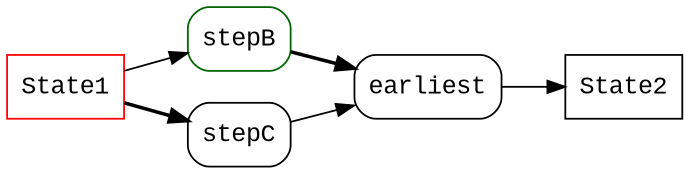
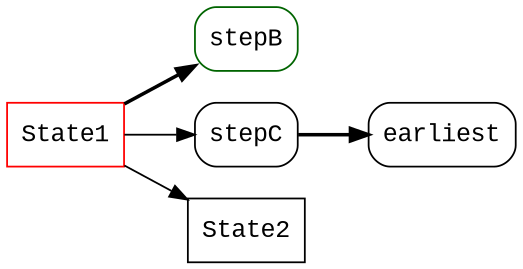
(314, 58) -> none
(147, 64) -> (152, 89)
(525, 87) -> (148, 178)
(147, 109) -> (151, 135)
(314, 116) -> (324, 135)
